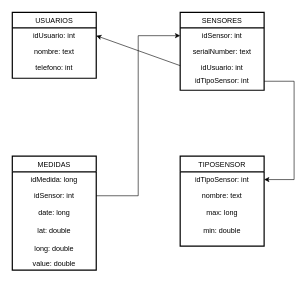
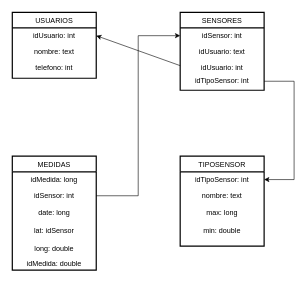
(222, 52) -> (222, 52)
(54, 230) -> (54, 230)
(54, 264) -> (54, 264)
